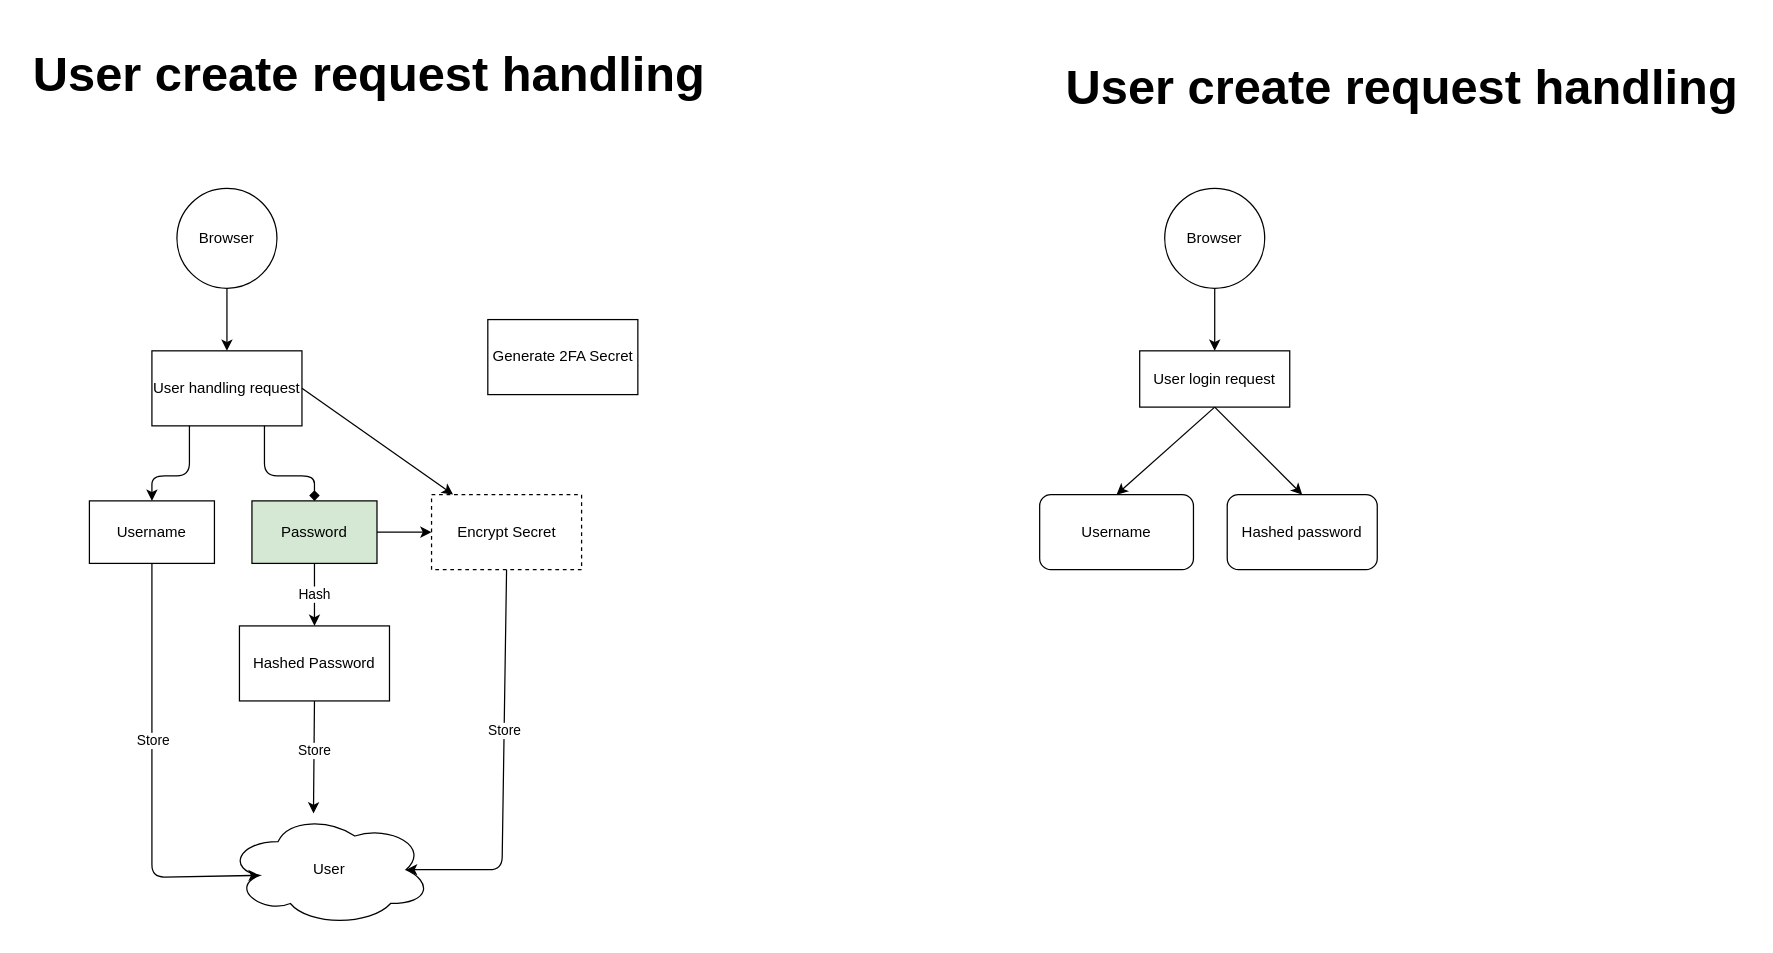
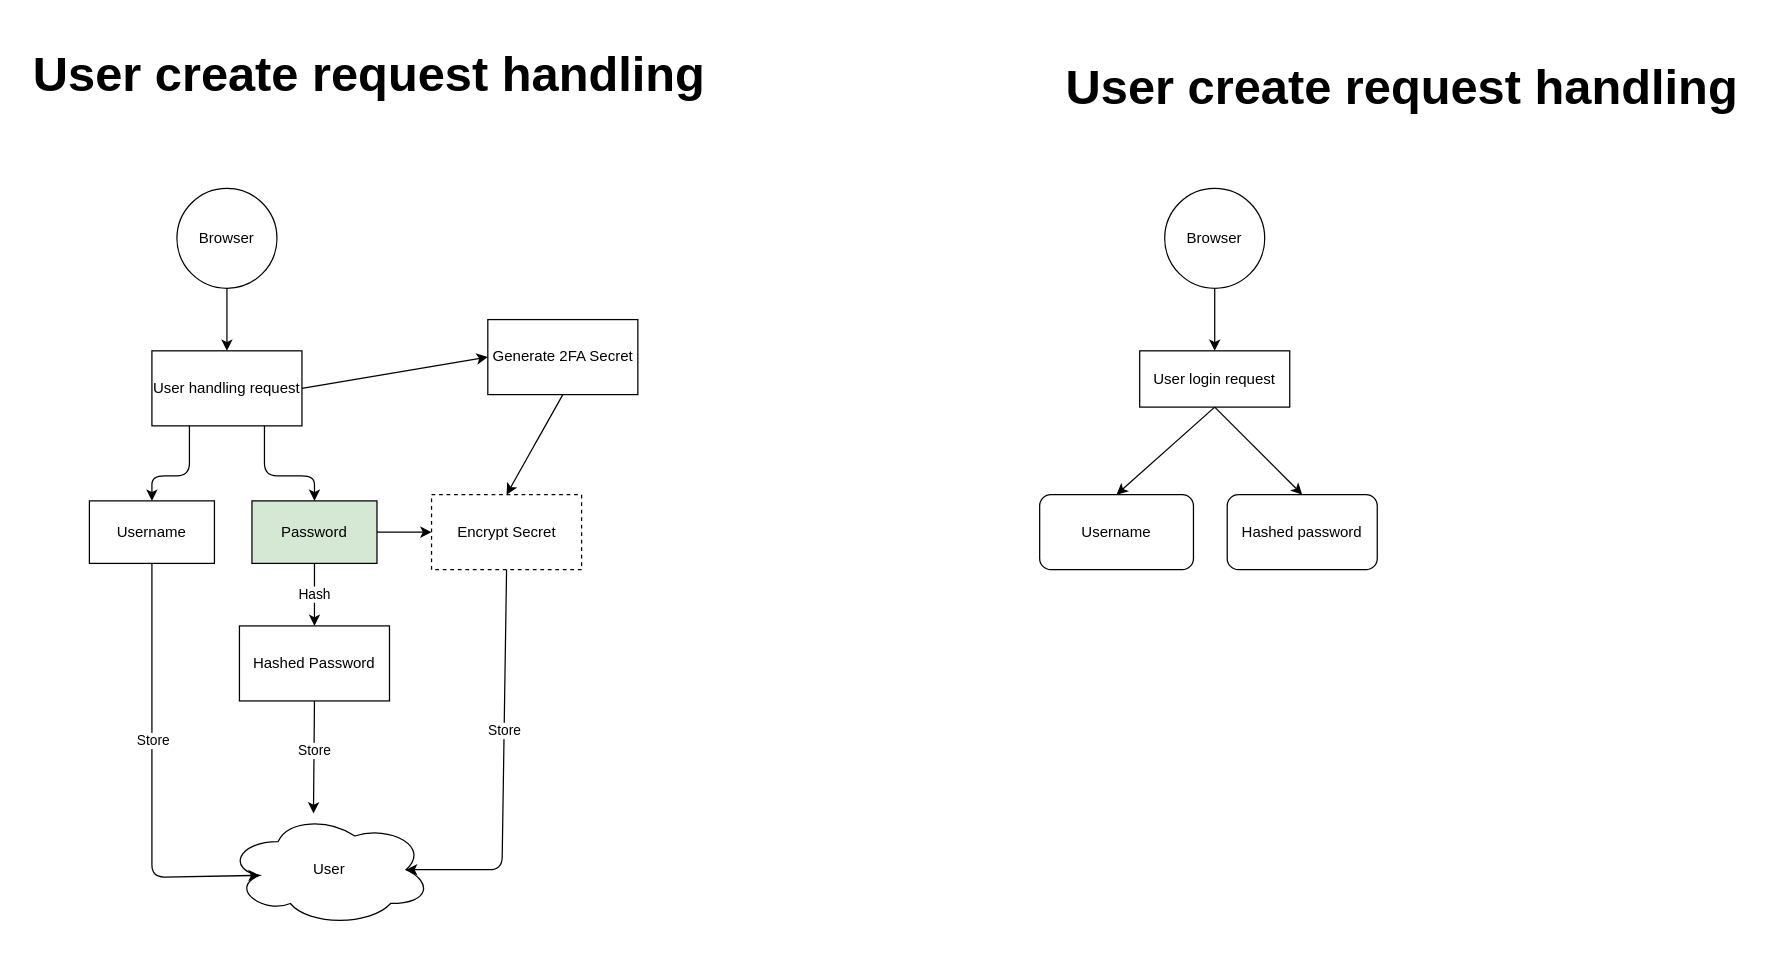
(374, 439) -> (391, 373)
none -> (537, 441)
(314, 490) -> (314, 491)
